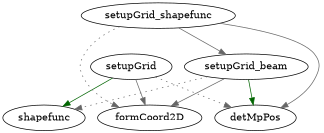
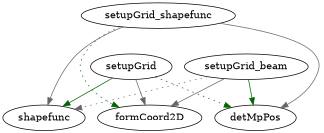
(199, 40) -> (78, 54)
(81, 63) -> (81, 63)
(190, 91) -> (190, 91)
